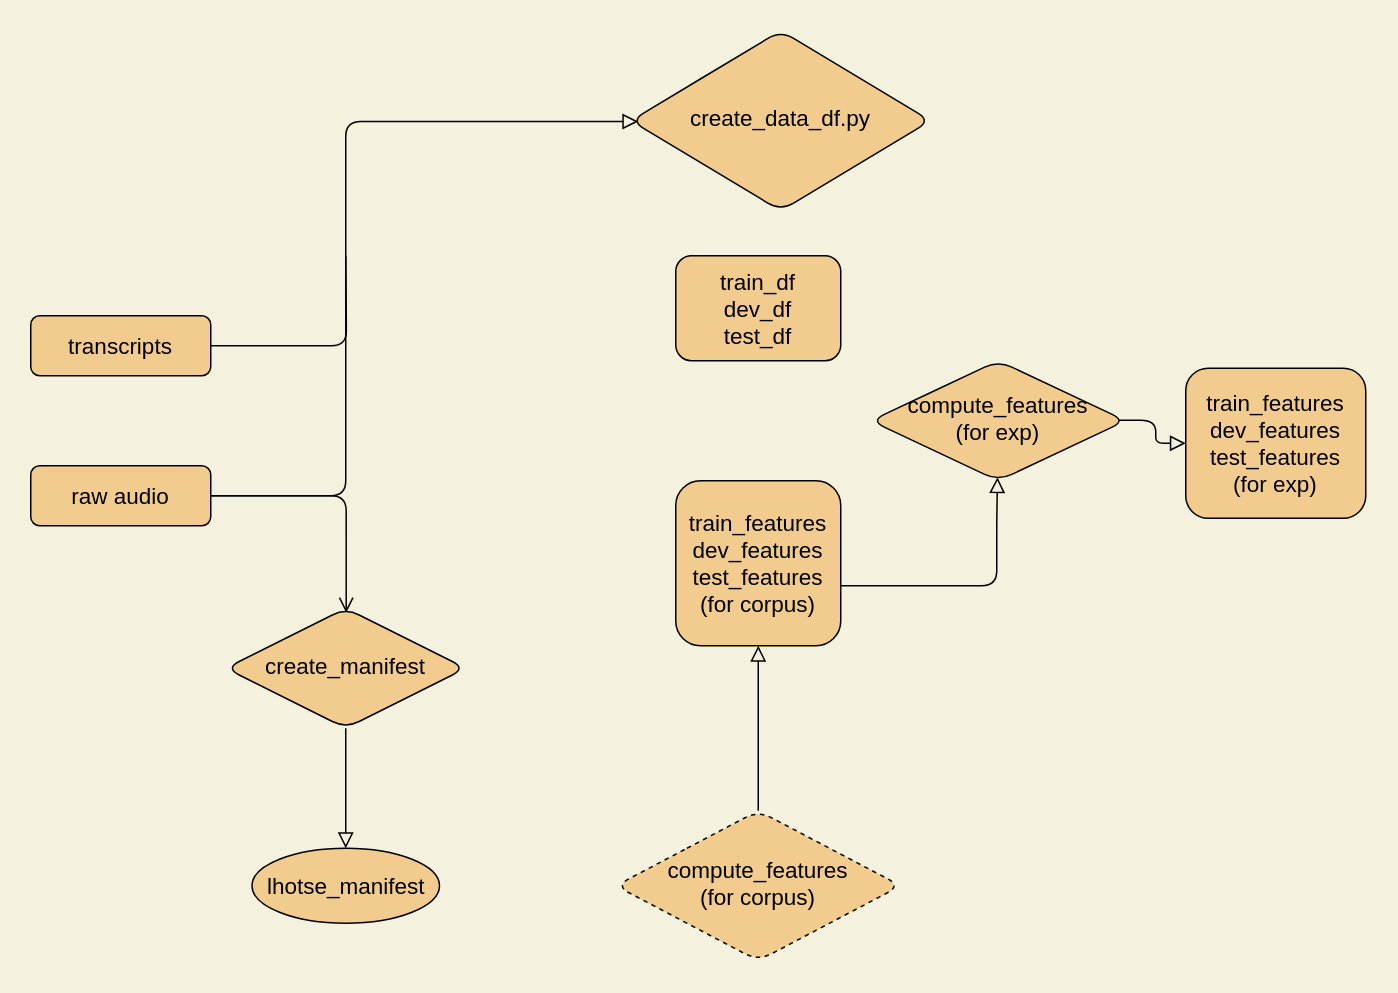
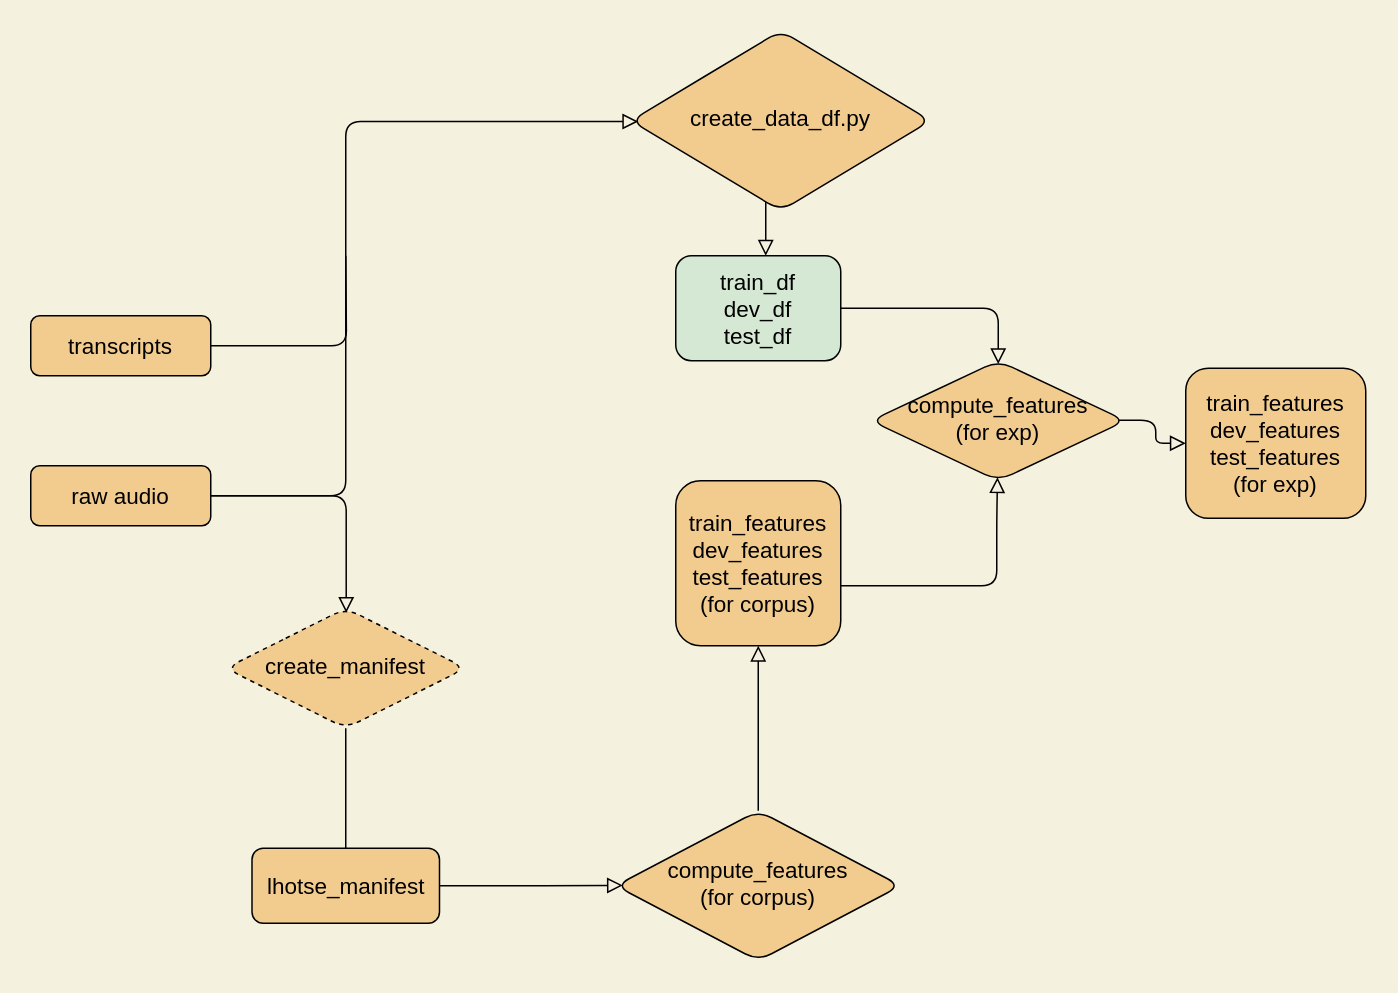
none -> (766, 220)
(758, 308) -> (758, 308)
none -> (934, 308)
(346, 602) -> (346, 596)
(346, 668) -> (346, 668)
(346, 831) -> (346, 838)
(346, 886) -> (346, 886)
none -> (523, 886)
(758, 886) -> (758, 886)
